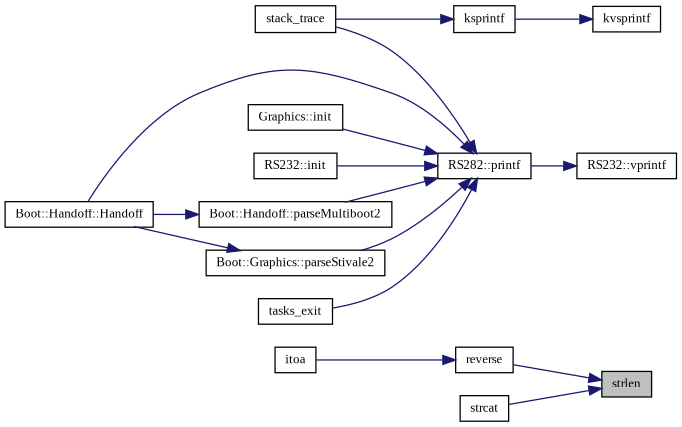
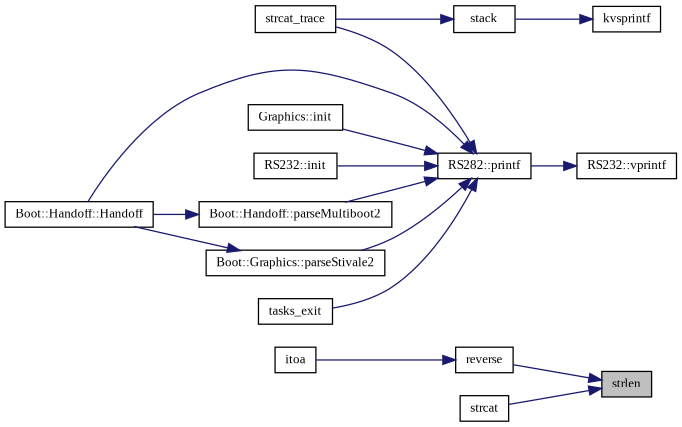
(295, 19) -> (295, 19)
(484, 19) -> (484, 19)
